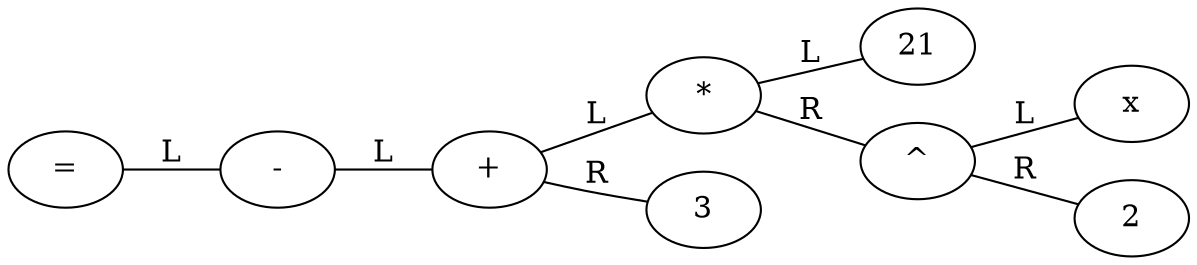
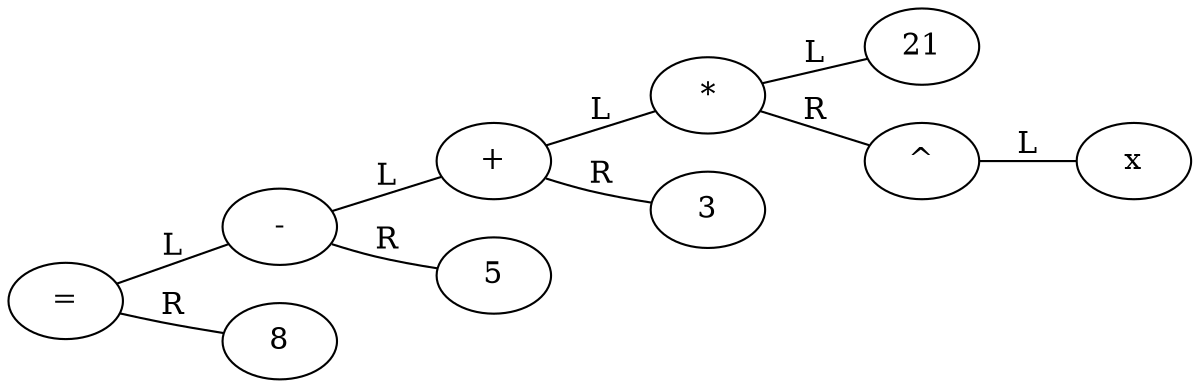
(1132, 218) -> none
none -> (494, 276)
none -> (280, 341)
